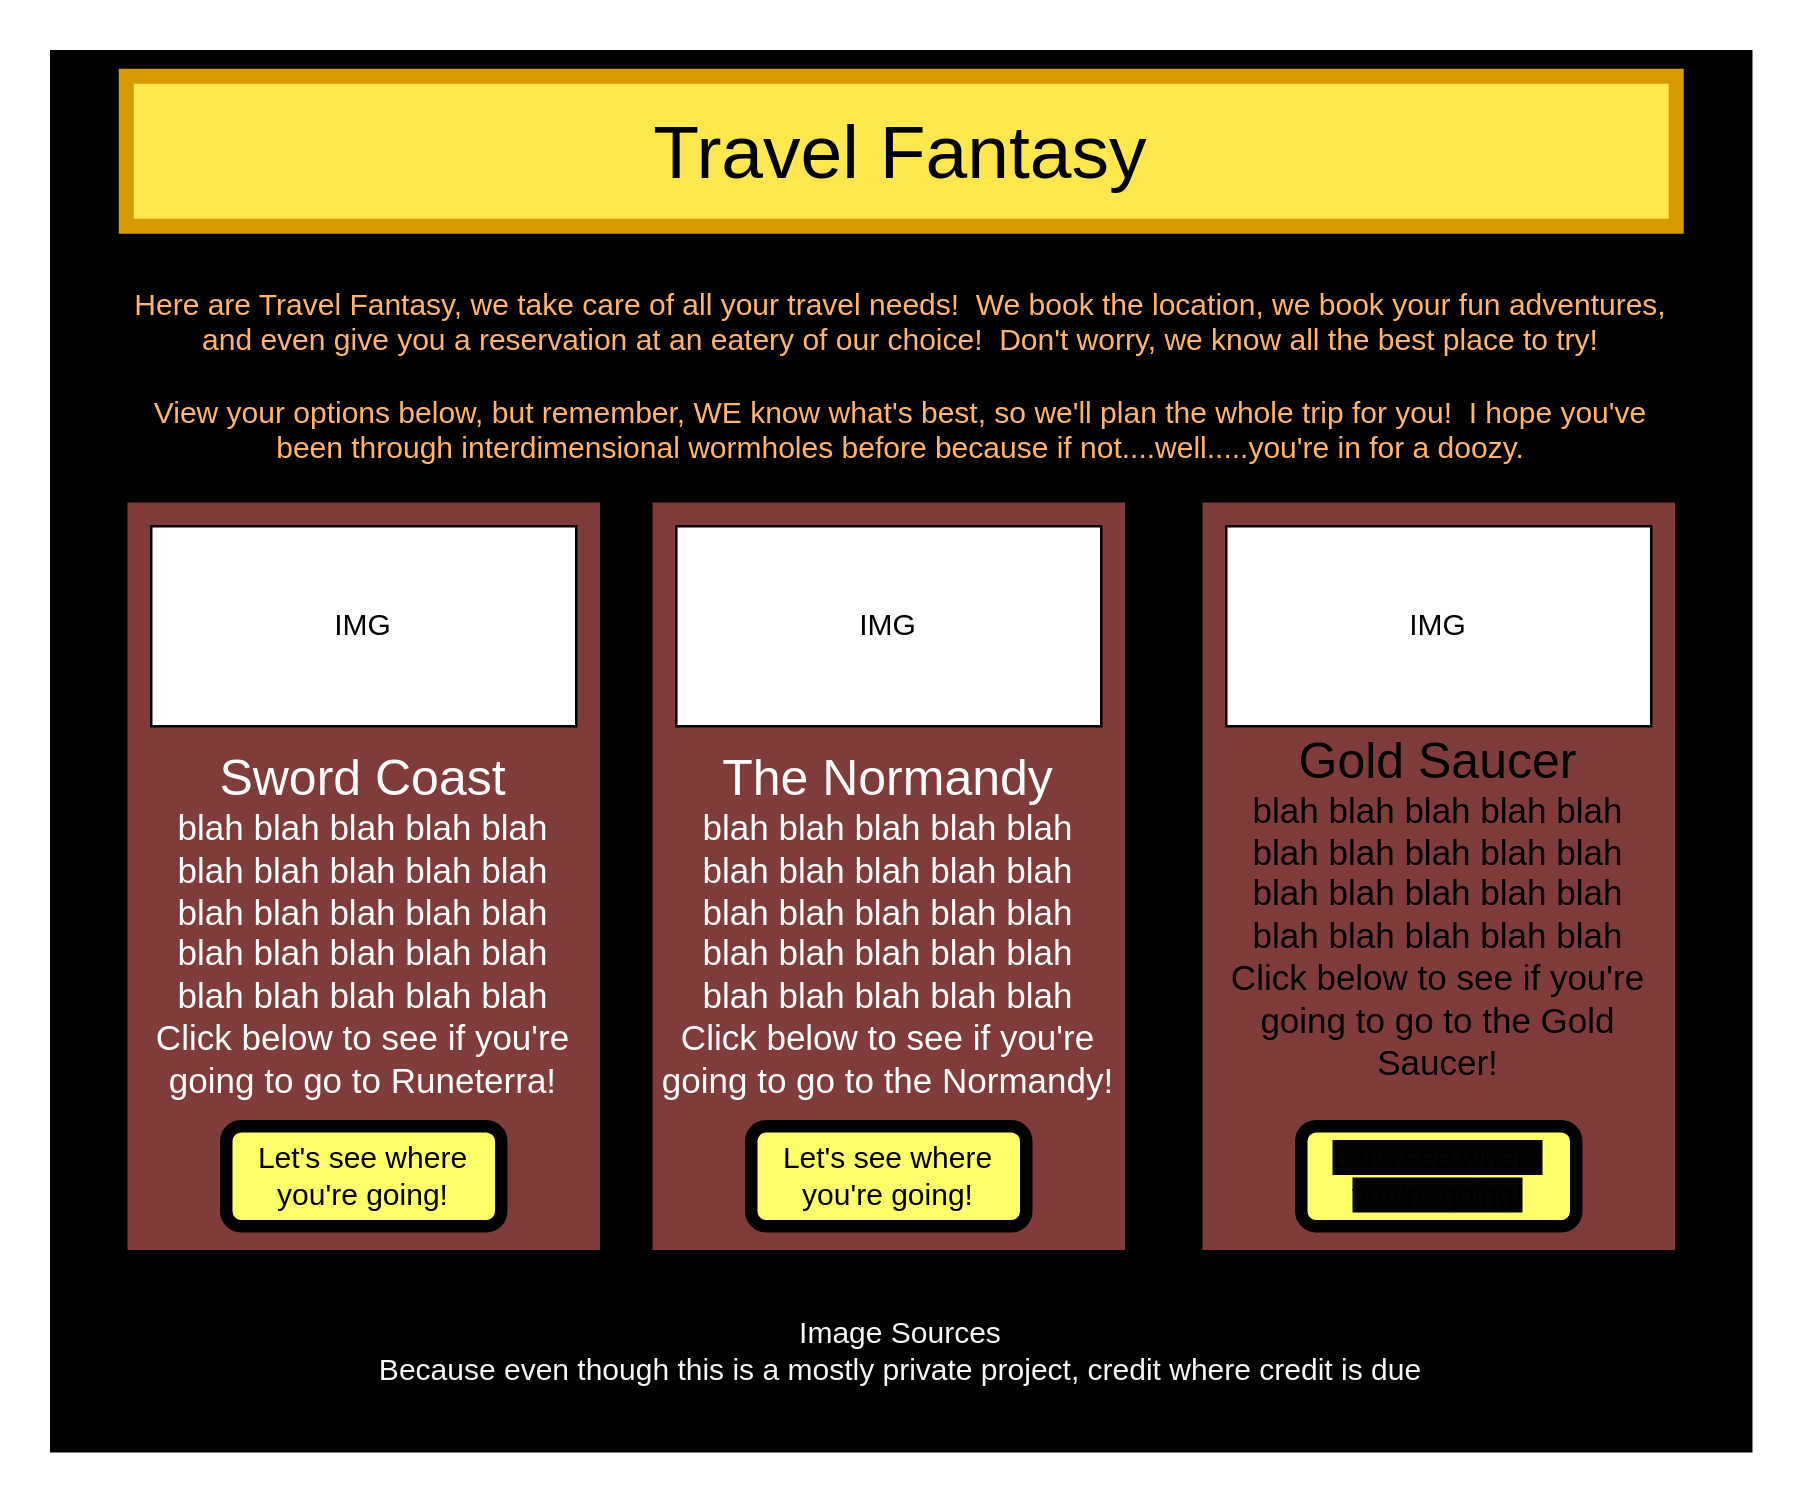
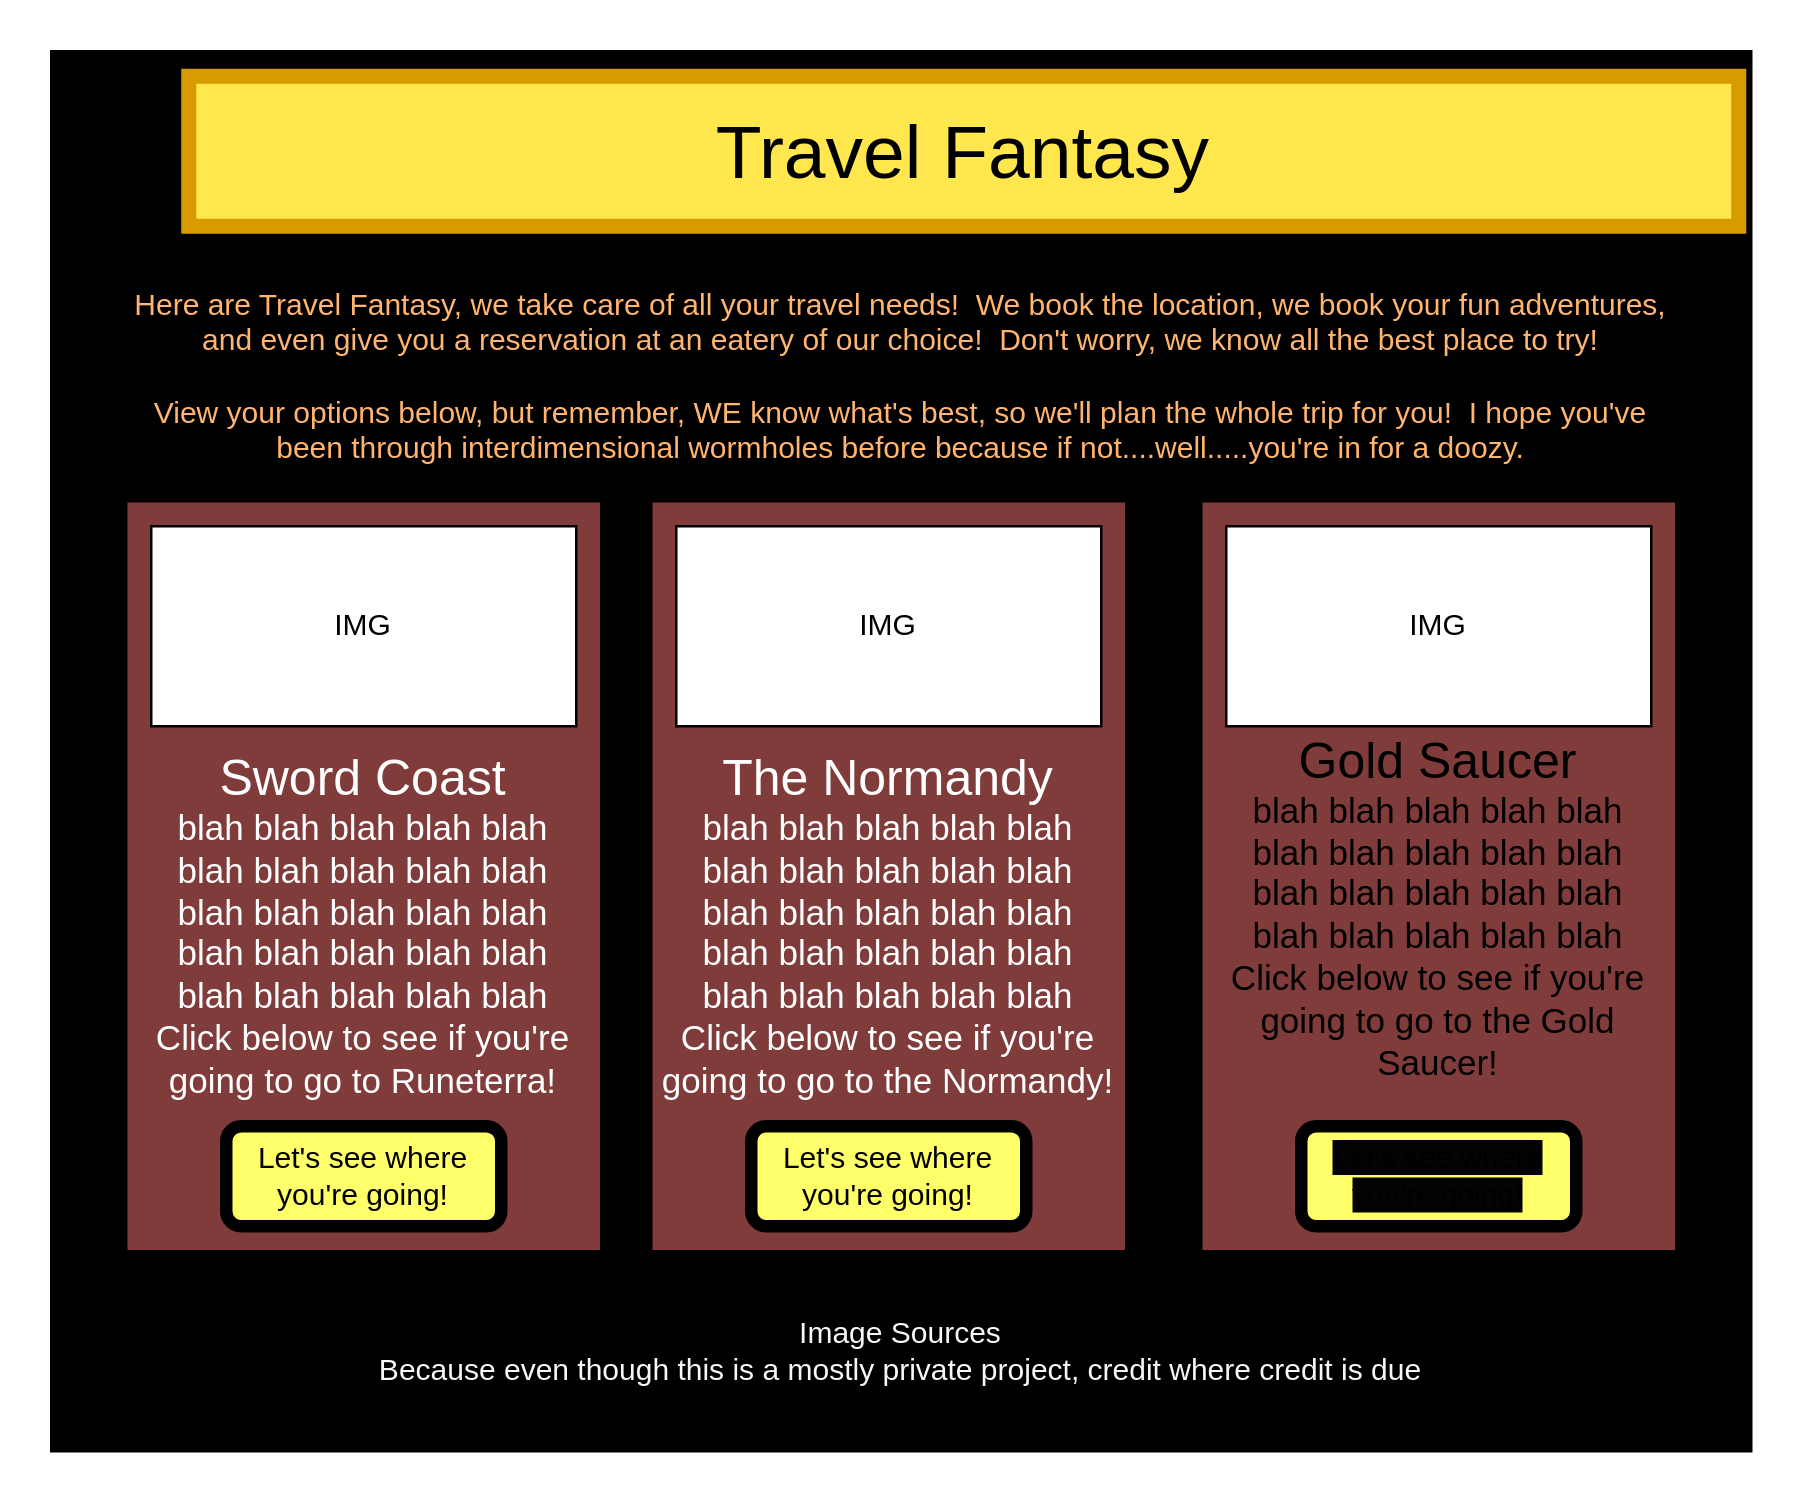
(901, 151) -> (964, 151)
